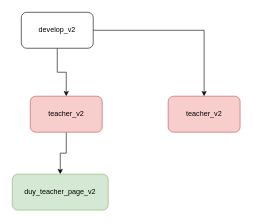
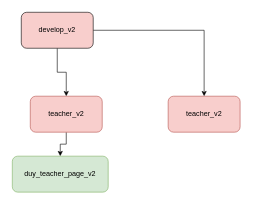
(57, 30) -> (57, 30)
(60, 192) -> (60, 174)
